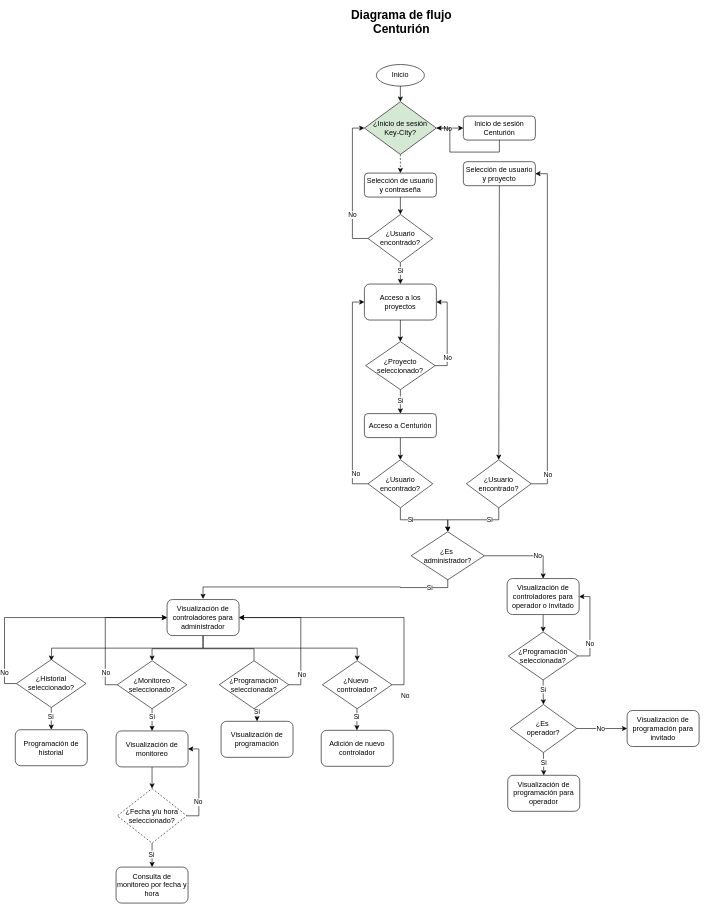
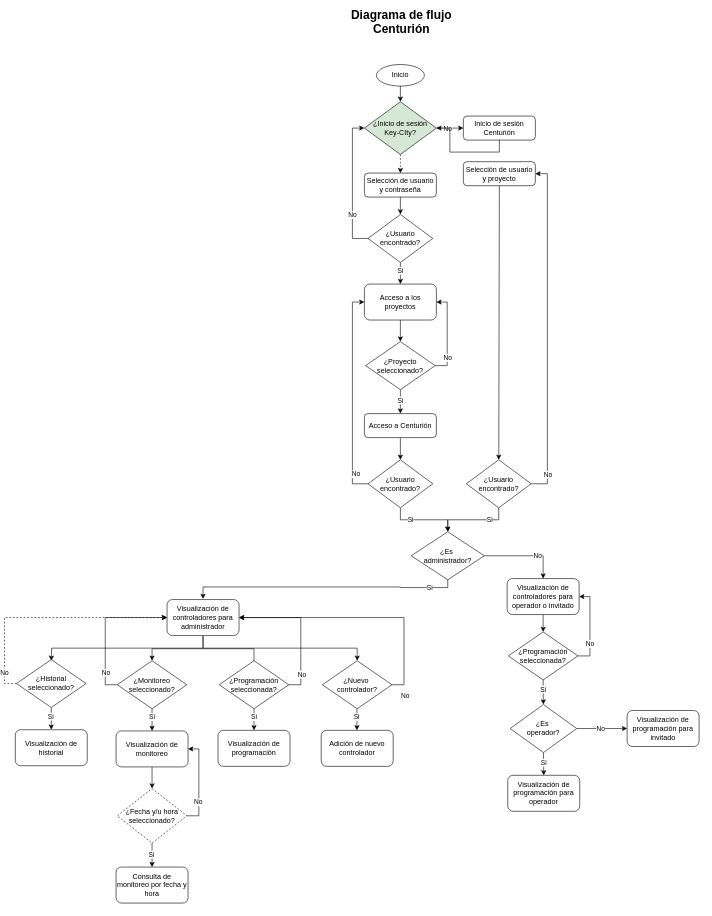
(15, 618) -> (15, 618)
(257, 740) -> (254, 749)
(51, 748) -> (51, 748)
